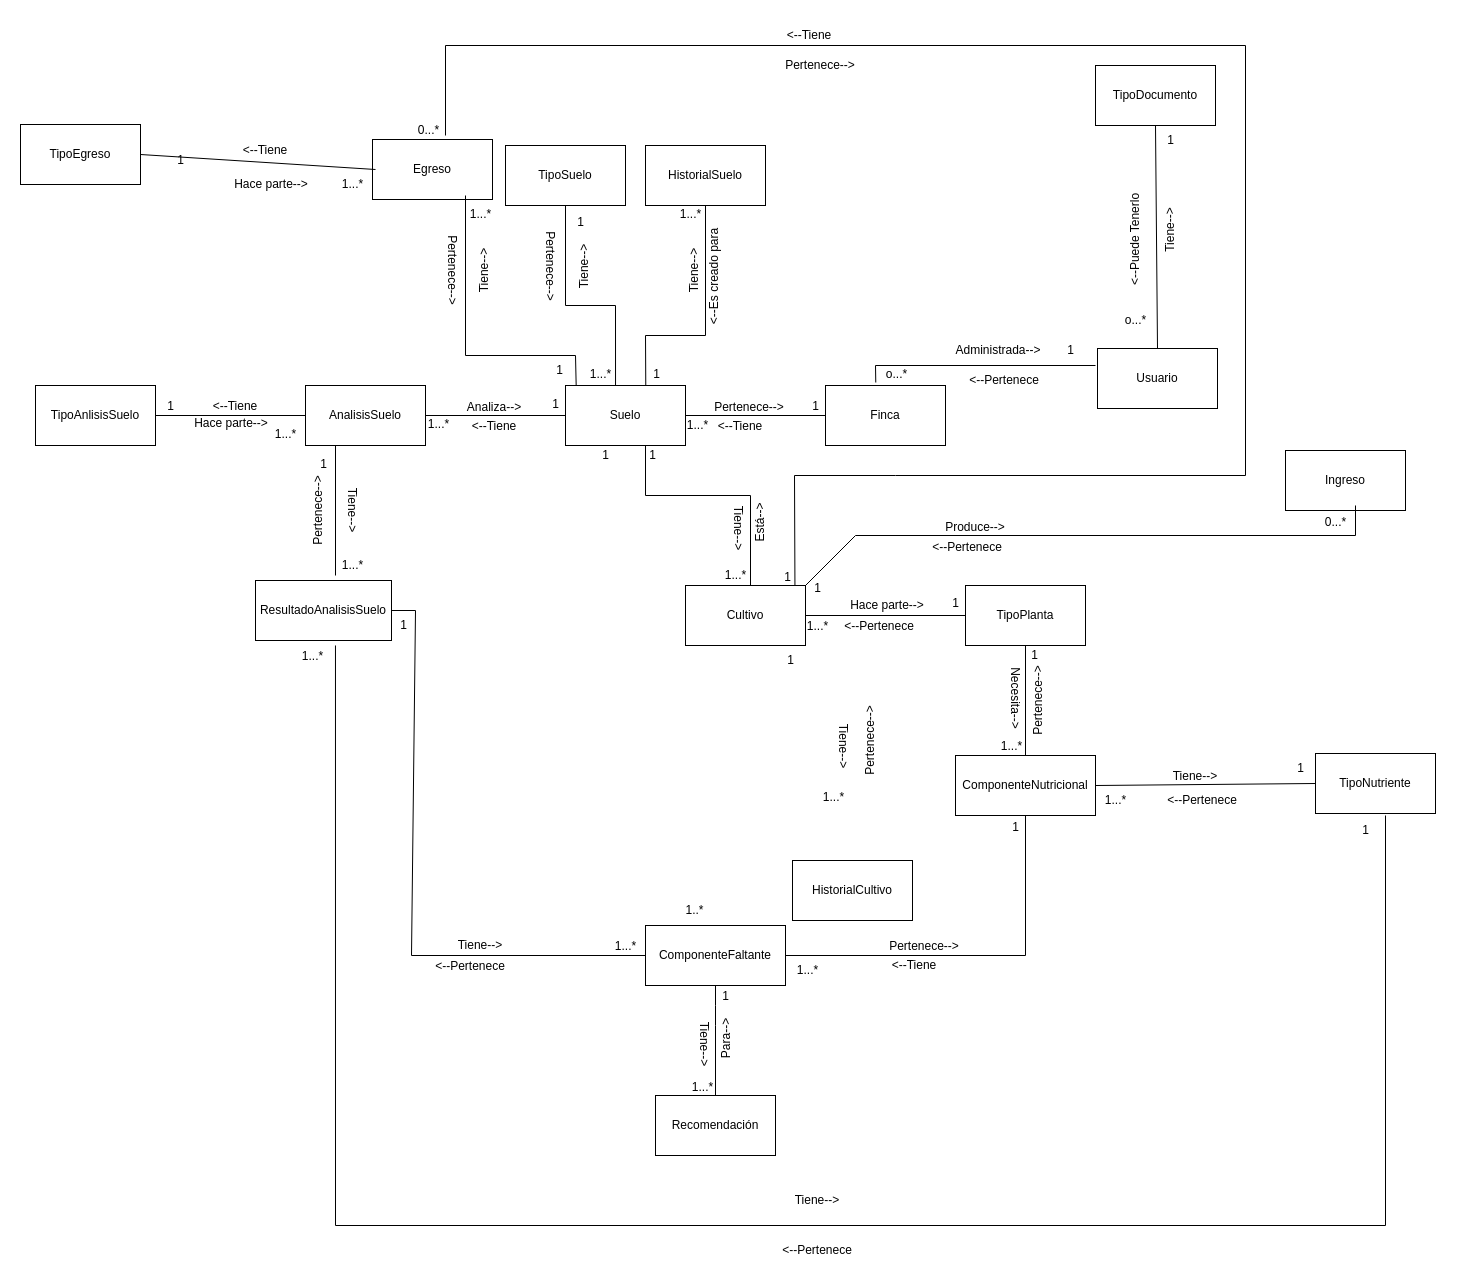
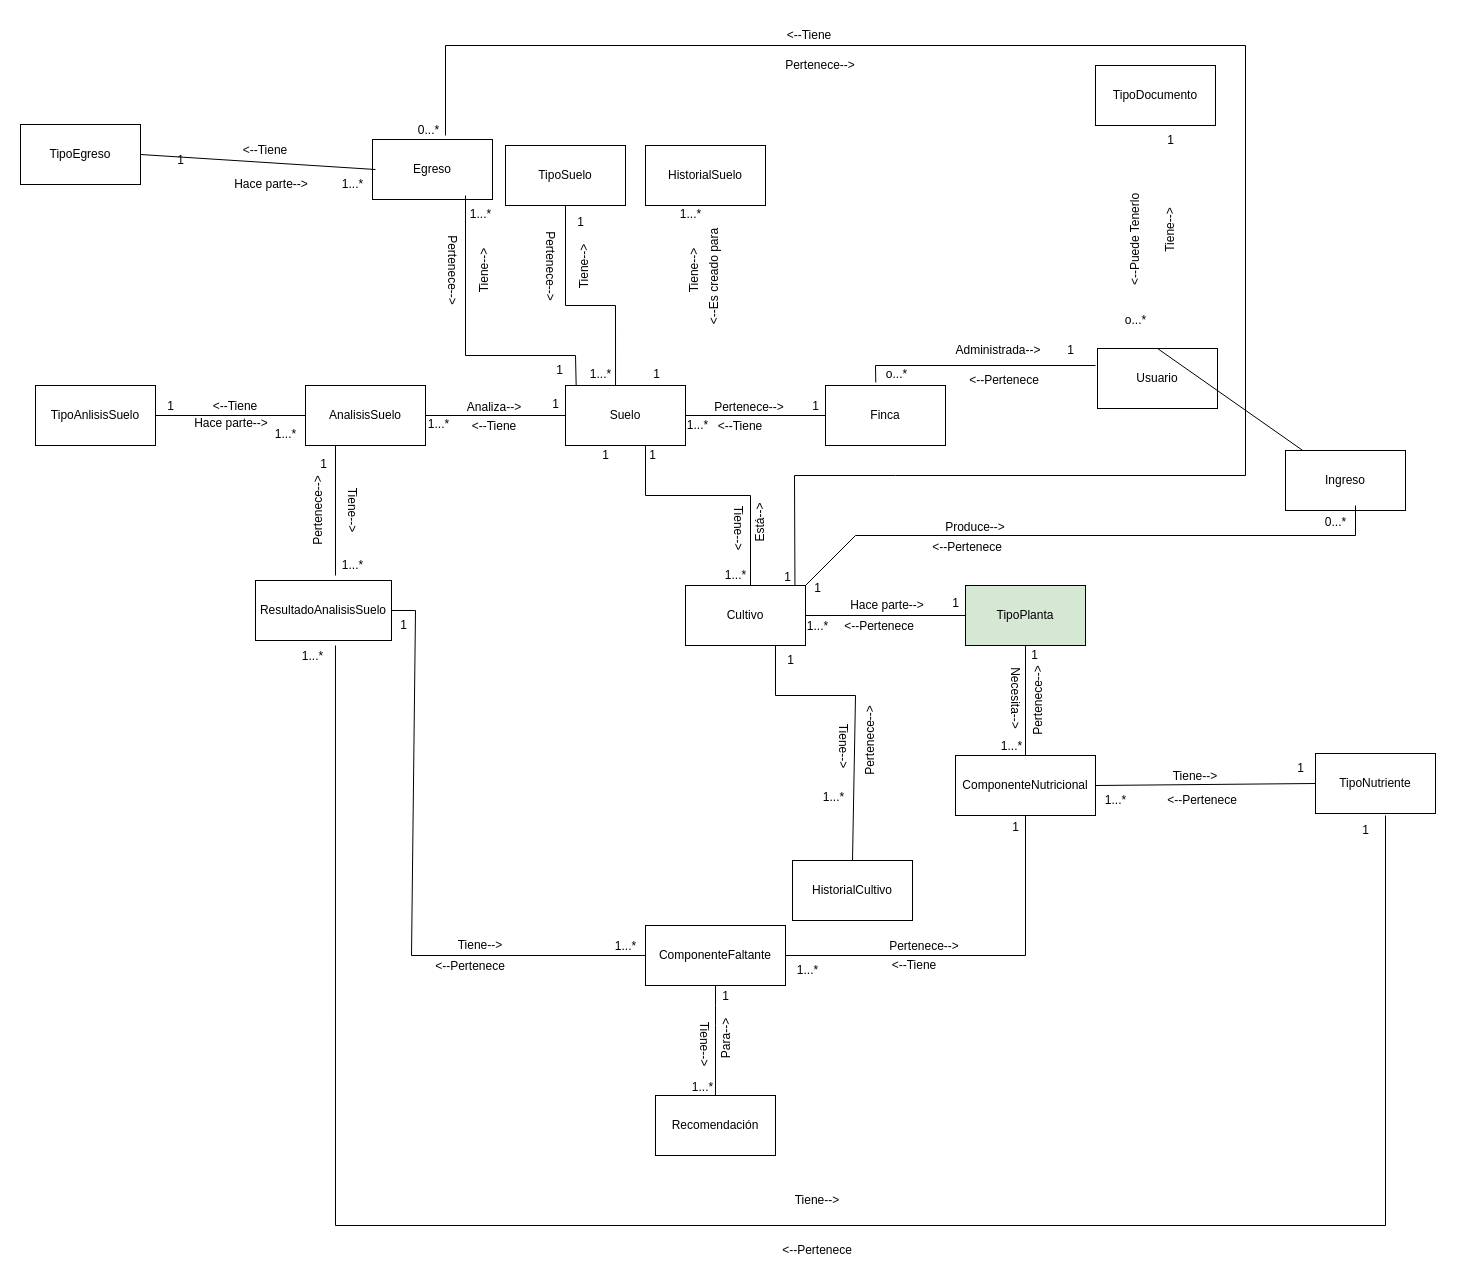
(1157, 238) -> (1230, 399)
(706, 326) -> none
(1026, 616) -> (1026, 616)
none -> (855, 714)
(695, 911) -> none
